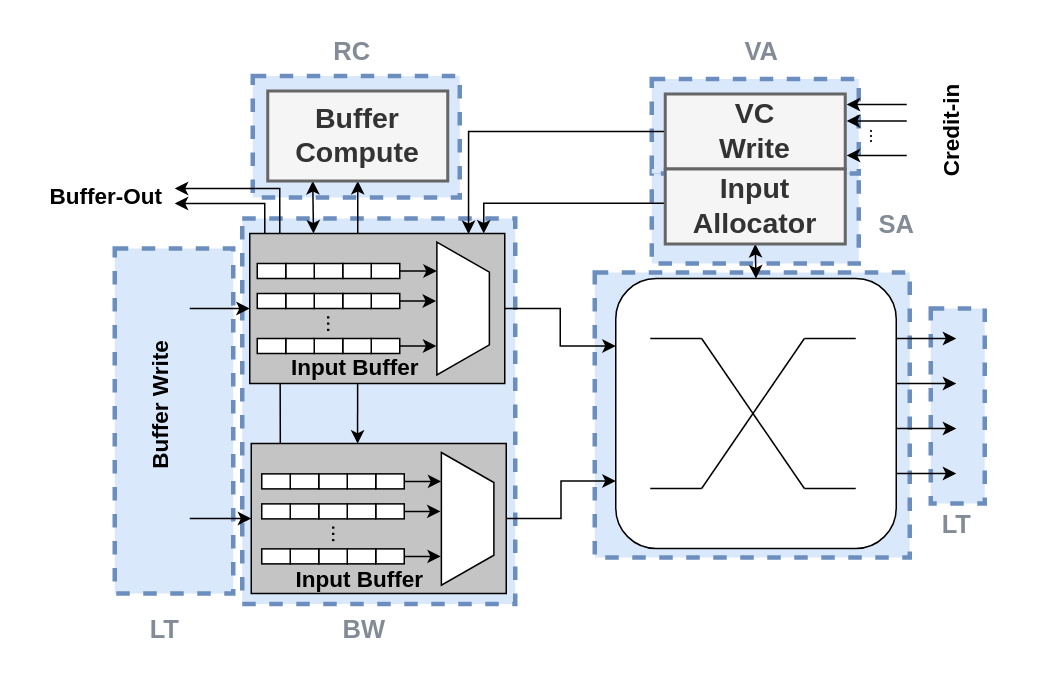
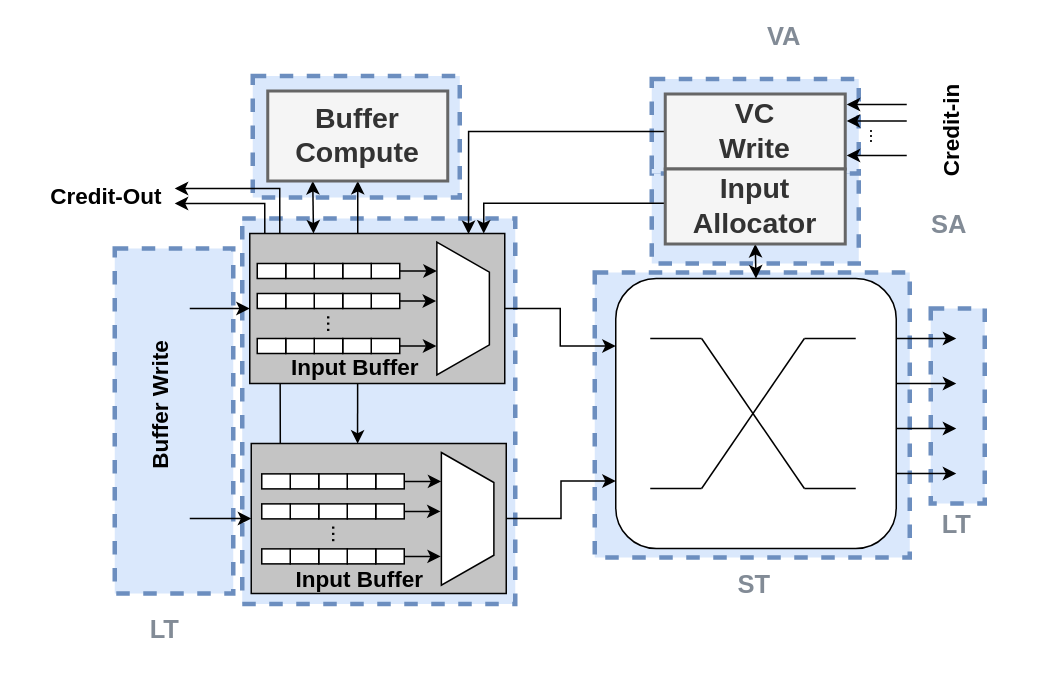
(352, 53) -> none
(761, 53) -> (784, 38)
(107, 196) -> (107, 196)
(896, 226) -> (949, 226)
none -> (754, 586)
(364, 631) -> none
